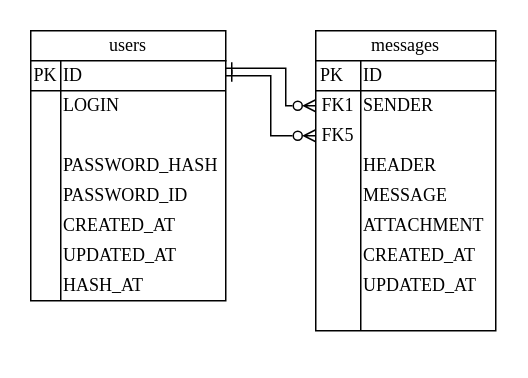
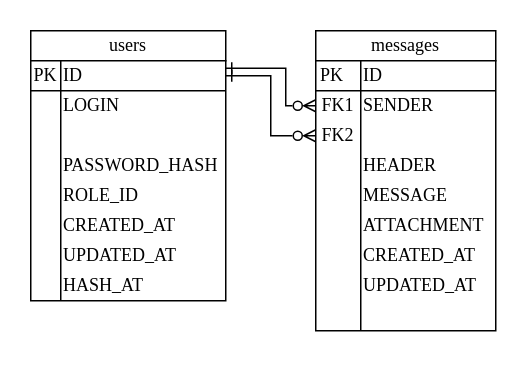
(338, 136) -> (338, 136)
(119, 196) -> (99, 196)
